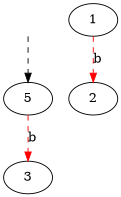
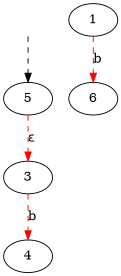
(93, 99) -> (93, 99)
(33, 138) -> (32, 138)
none -> (28, 256)
